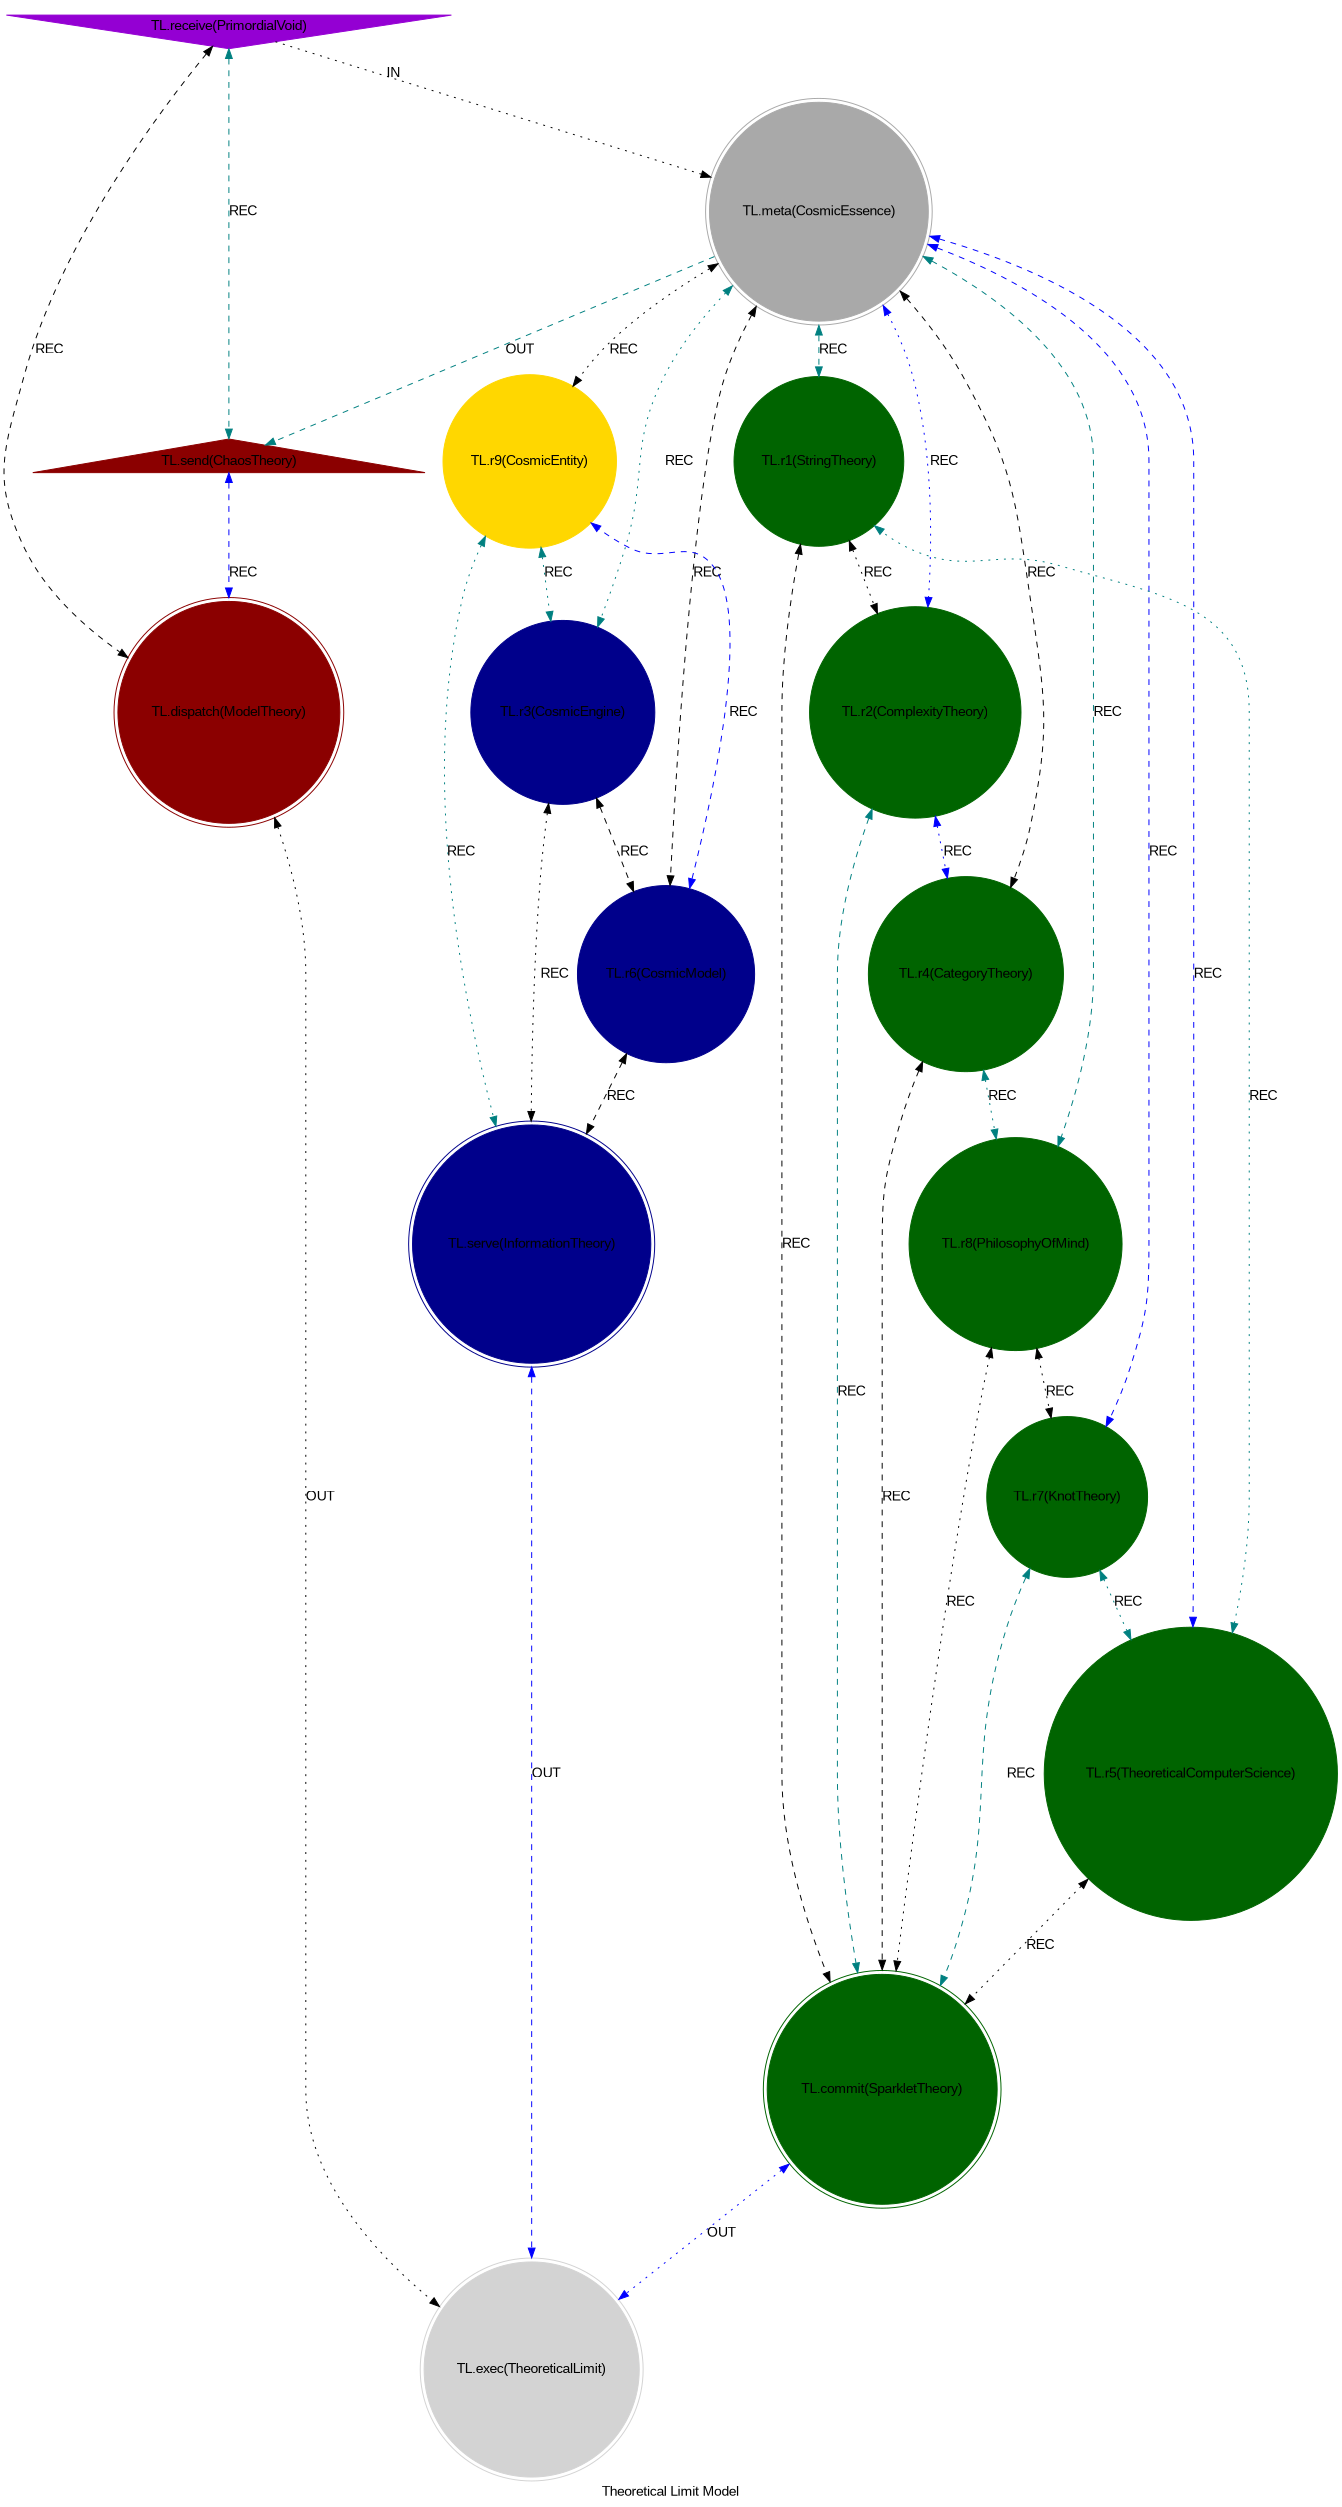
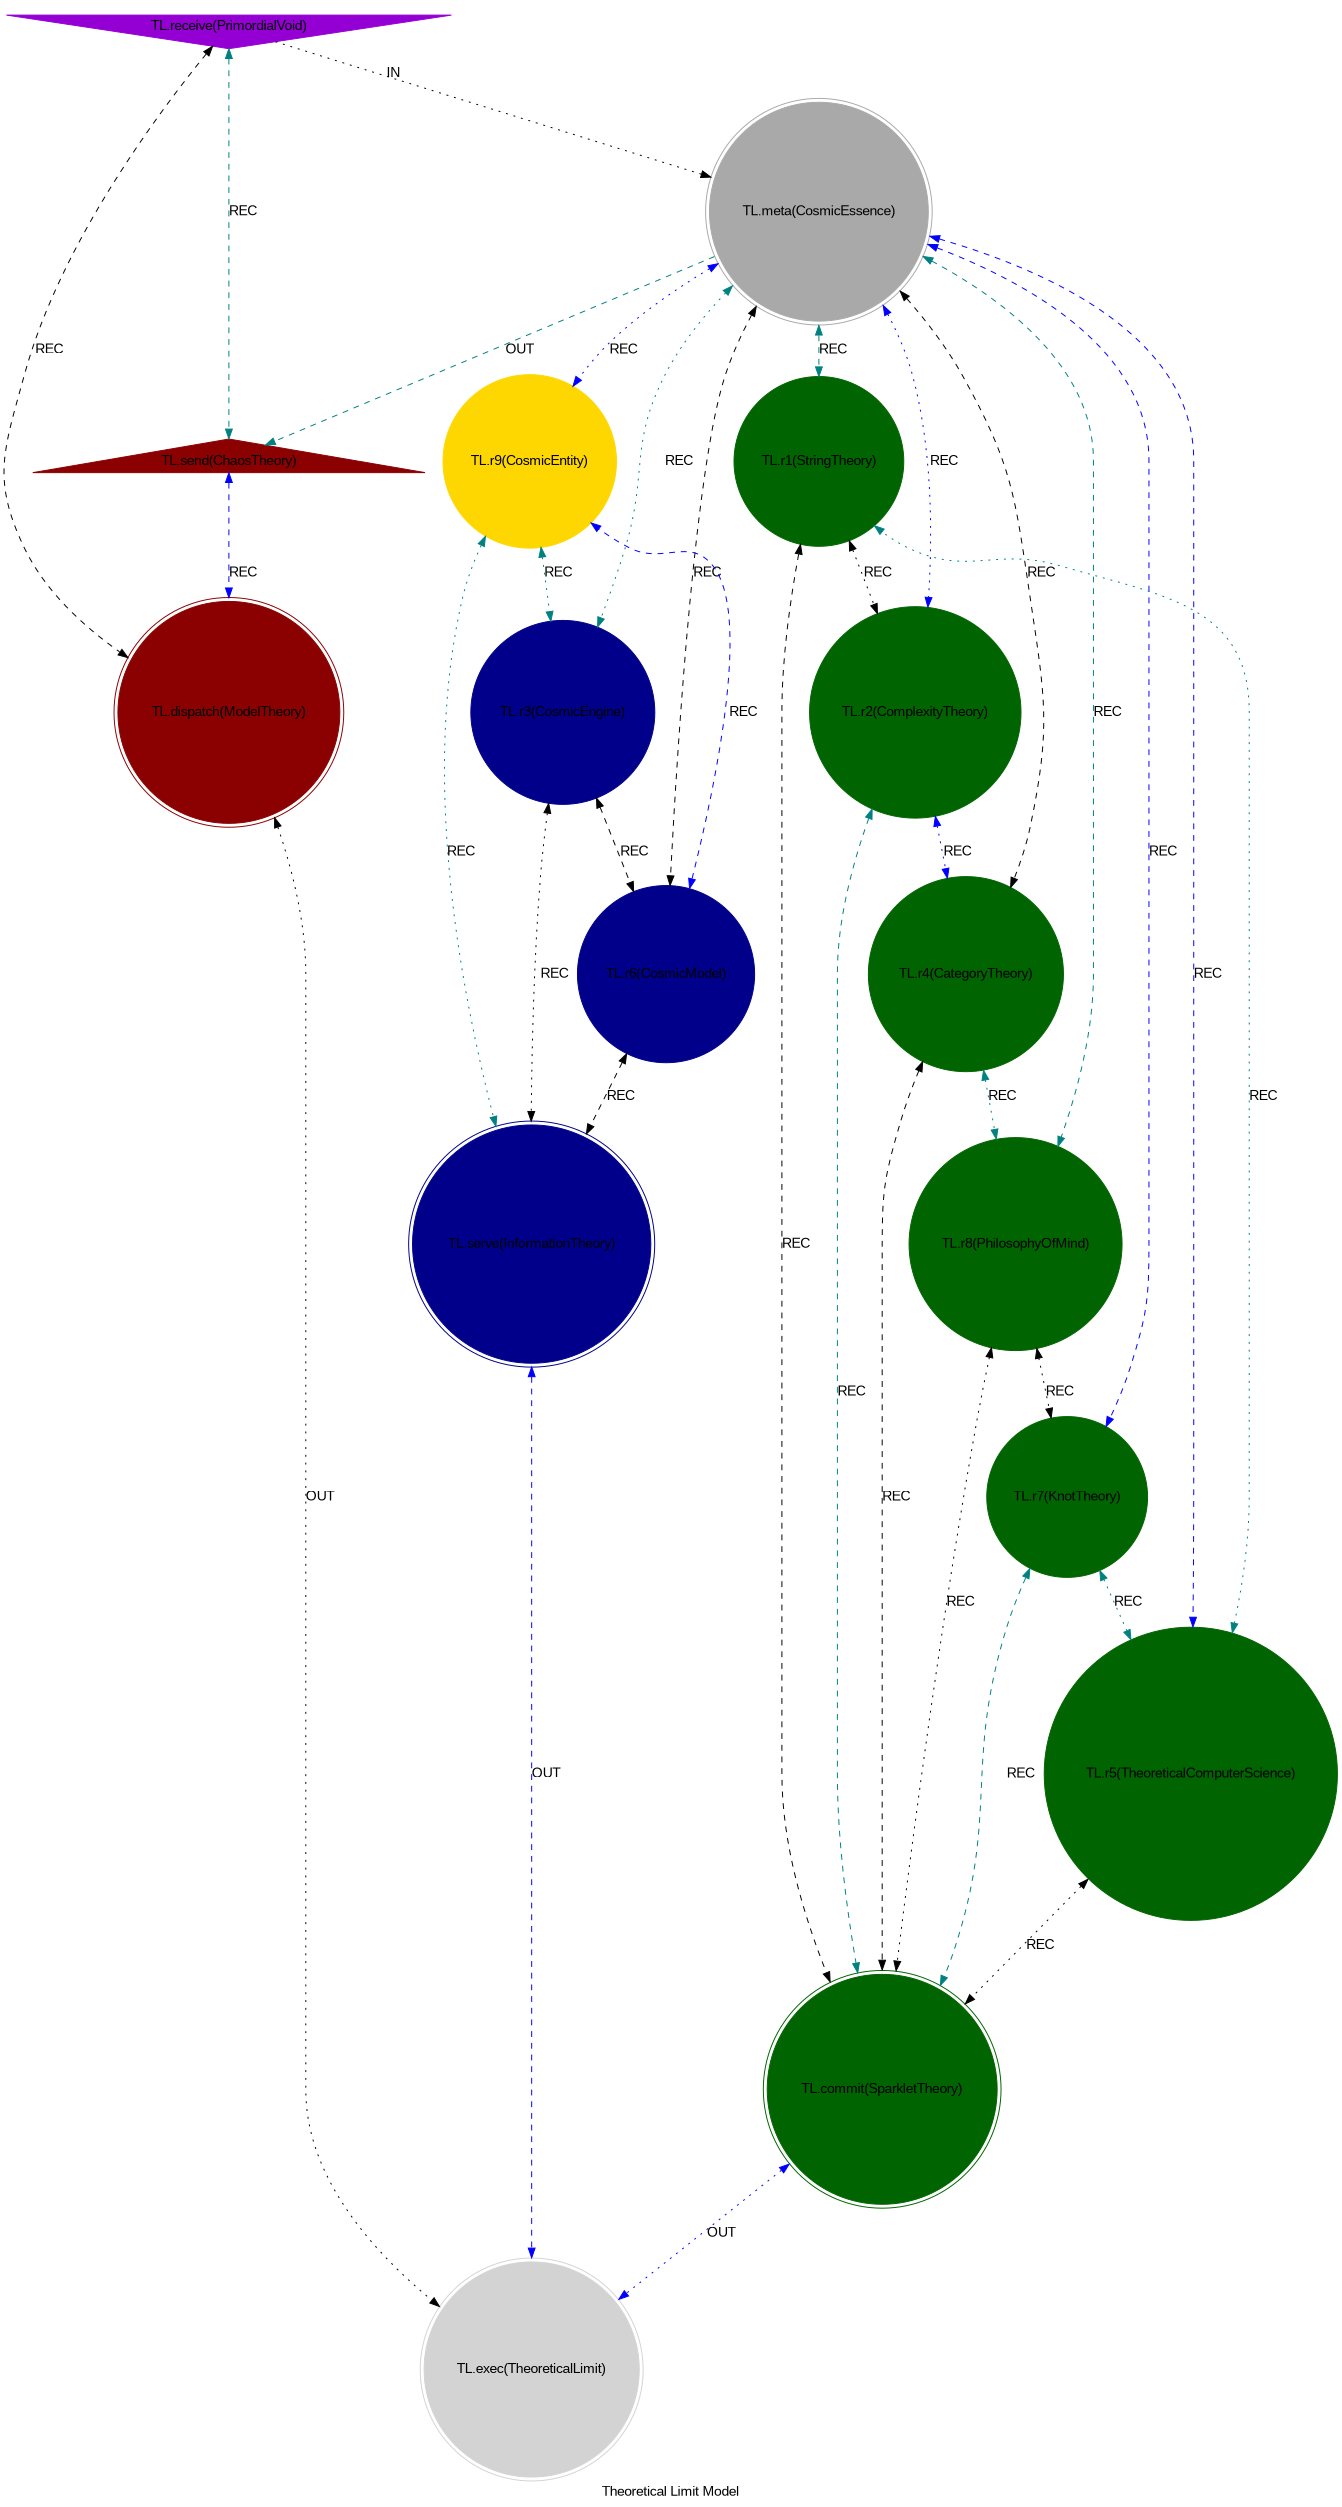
(639, 317) -> (639, 317)
